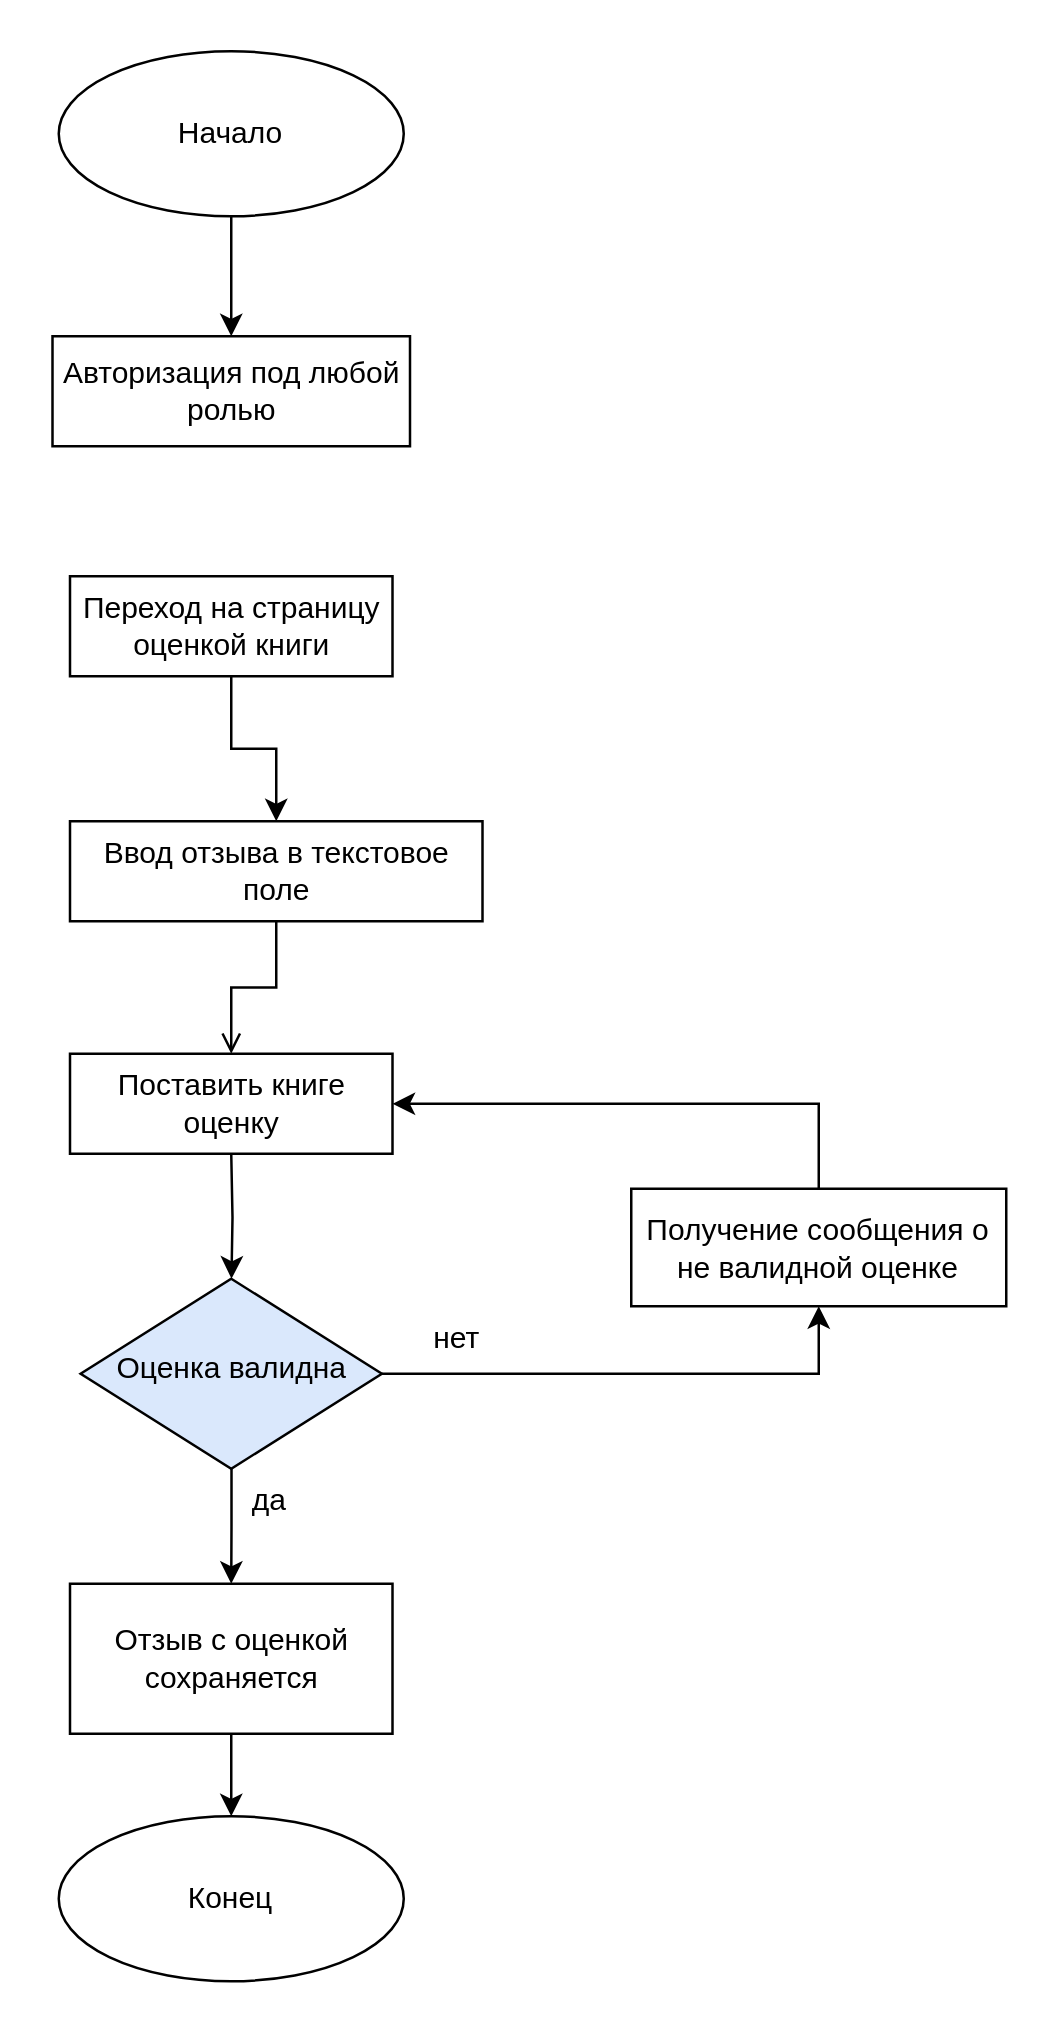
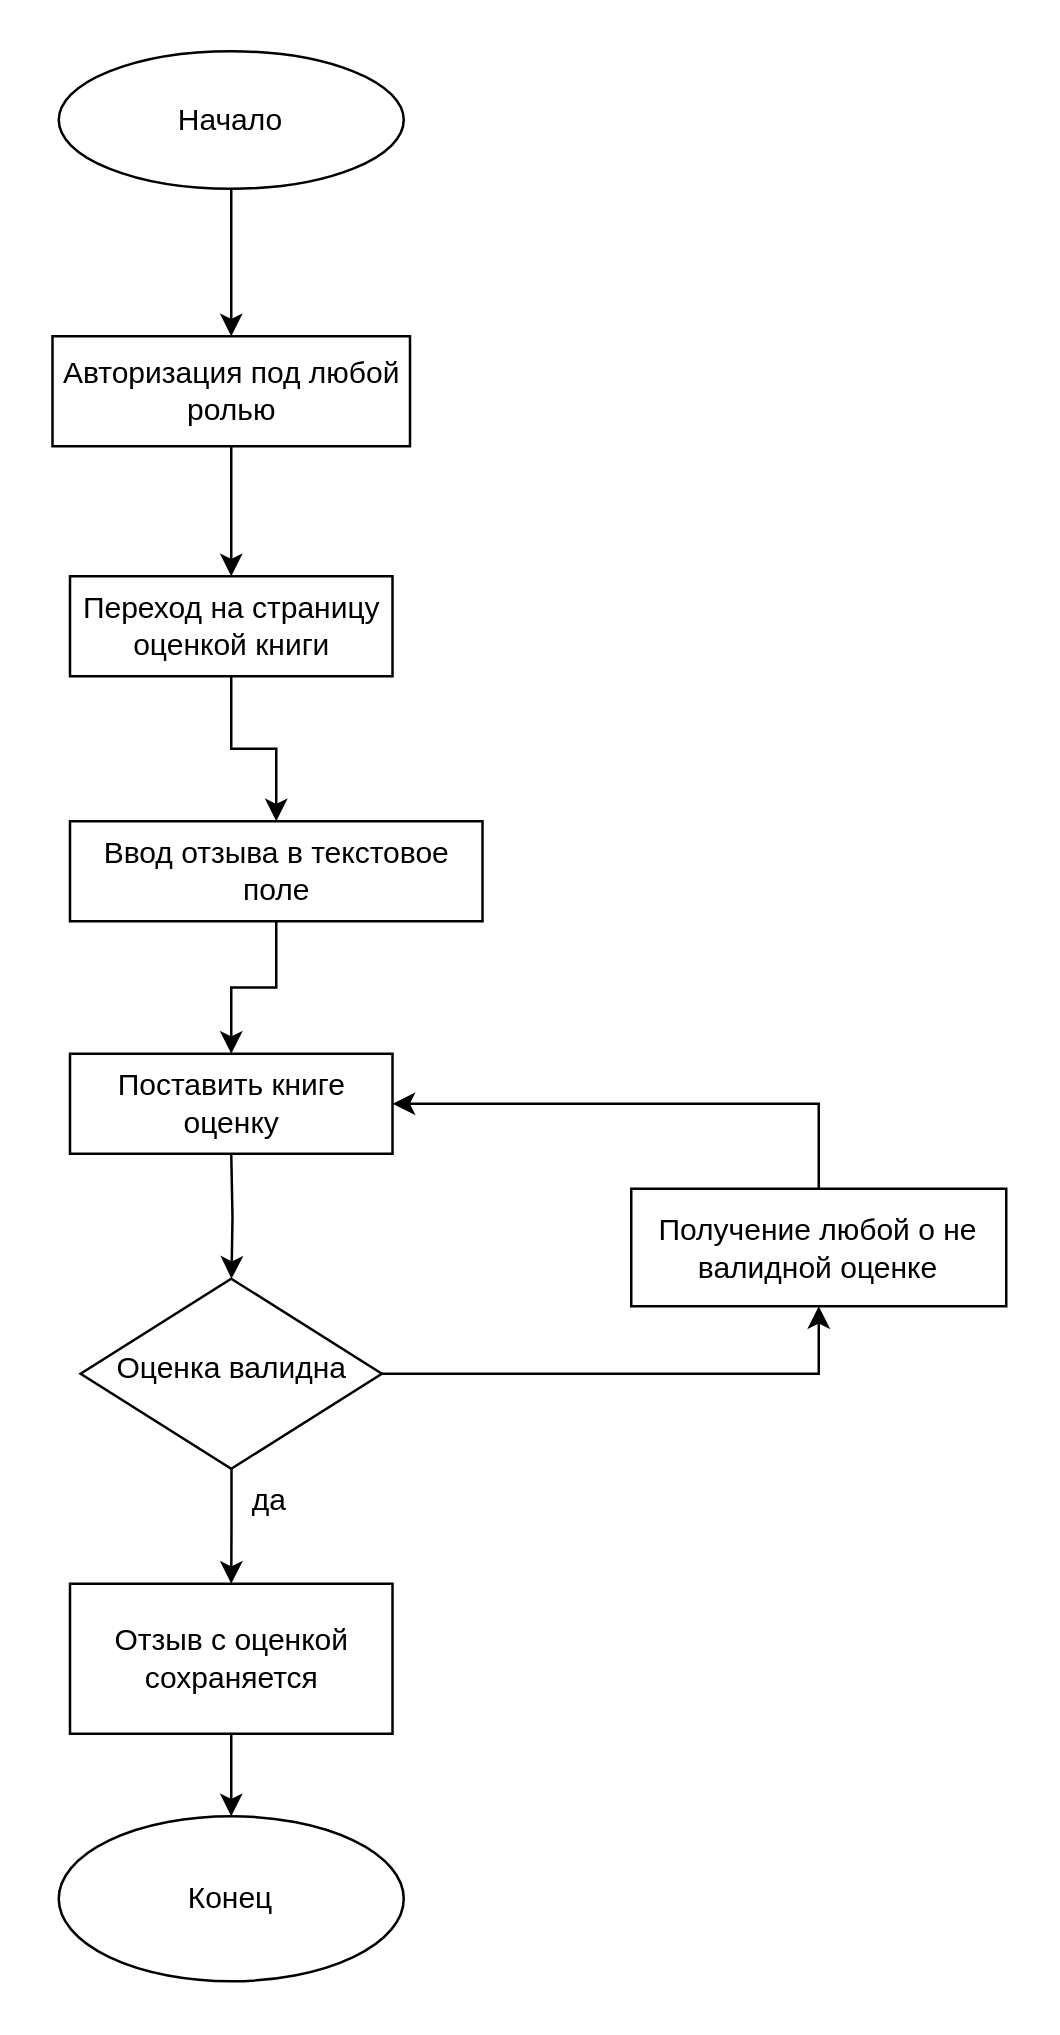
(231, 134) -> (231, 120)
none -> (231, 503)
(231, 1039) -> (231, 1035)
(819, 1249) -> (819, 1249)
(455, 1339) -> none
(231, 1374) -> (231, 1374)
